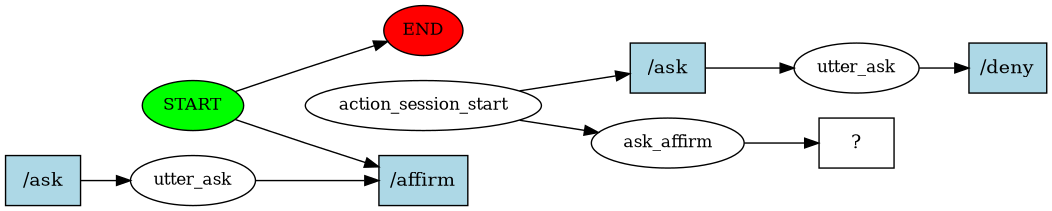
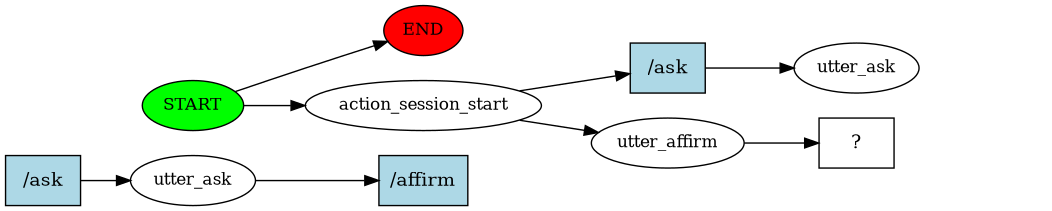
(1008, 68) -> none
(300, 141) -> (267, 106)
(668, 143) -> (668, 143)
